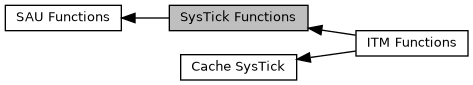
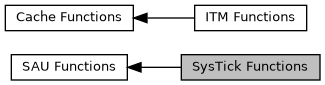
(339, 33) -> none
(239, 67) -> (69, 18)
